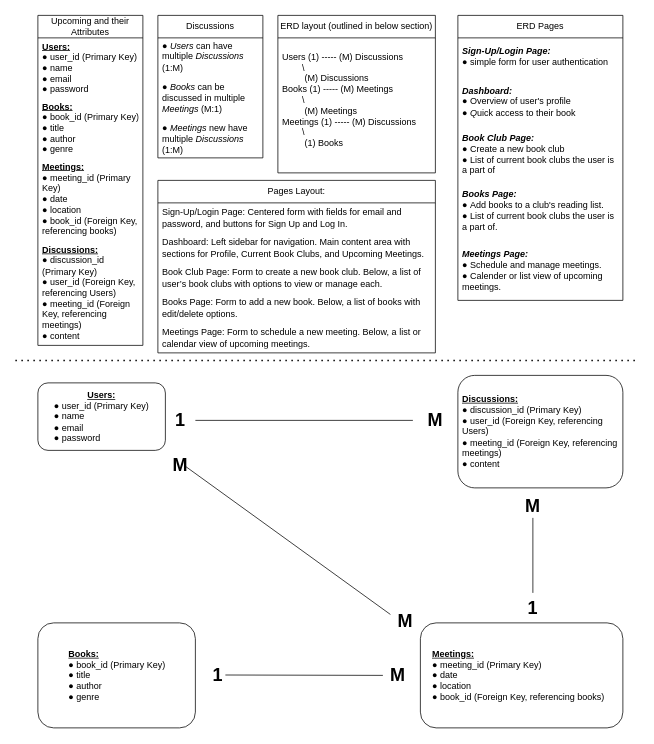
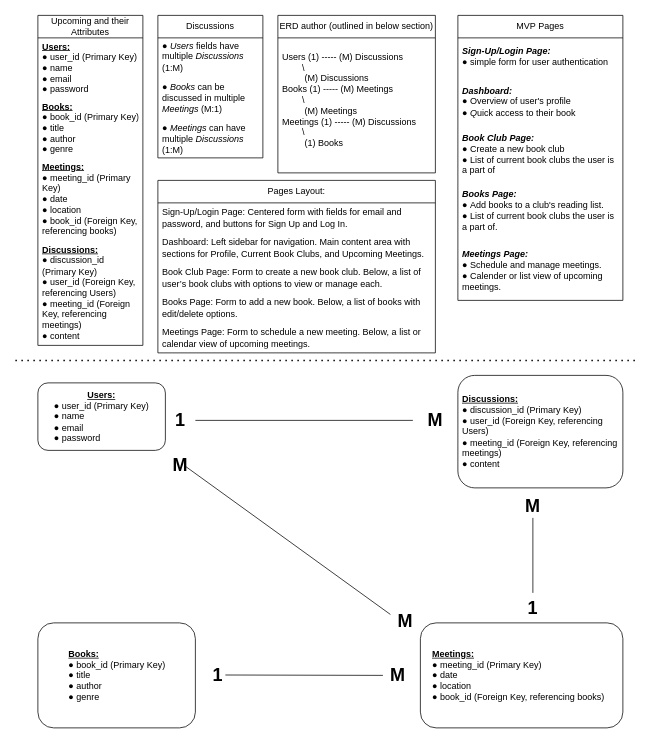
(357, 27) -> (357, 27)
(540, 27) -> (540, 27)
(211, 57) -> (211, 57)
(211, 139) -> (211, 139)
